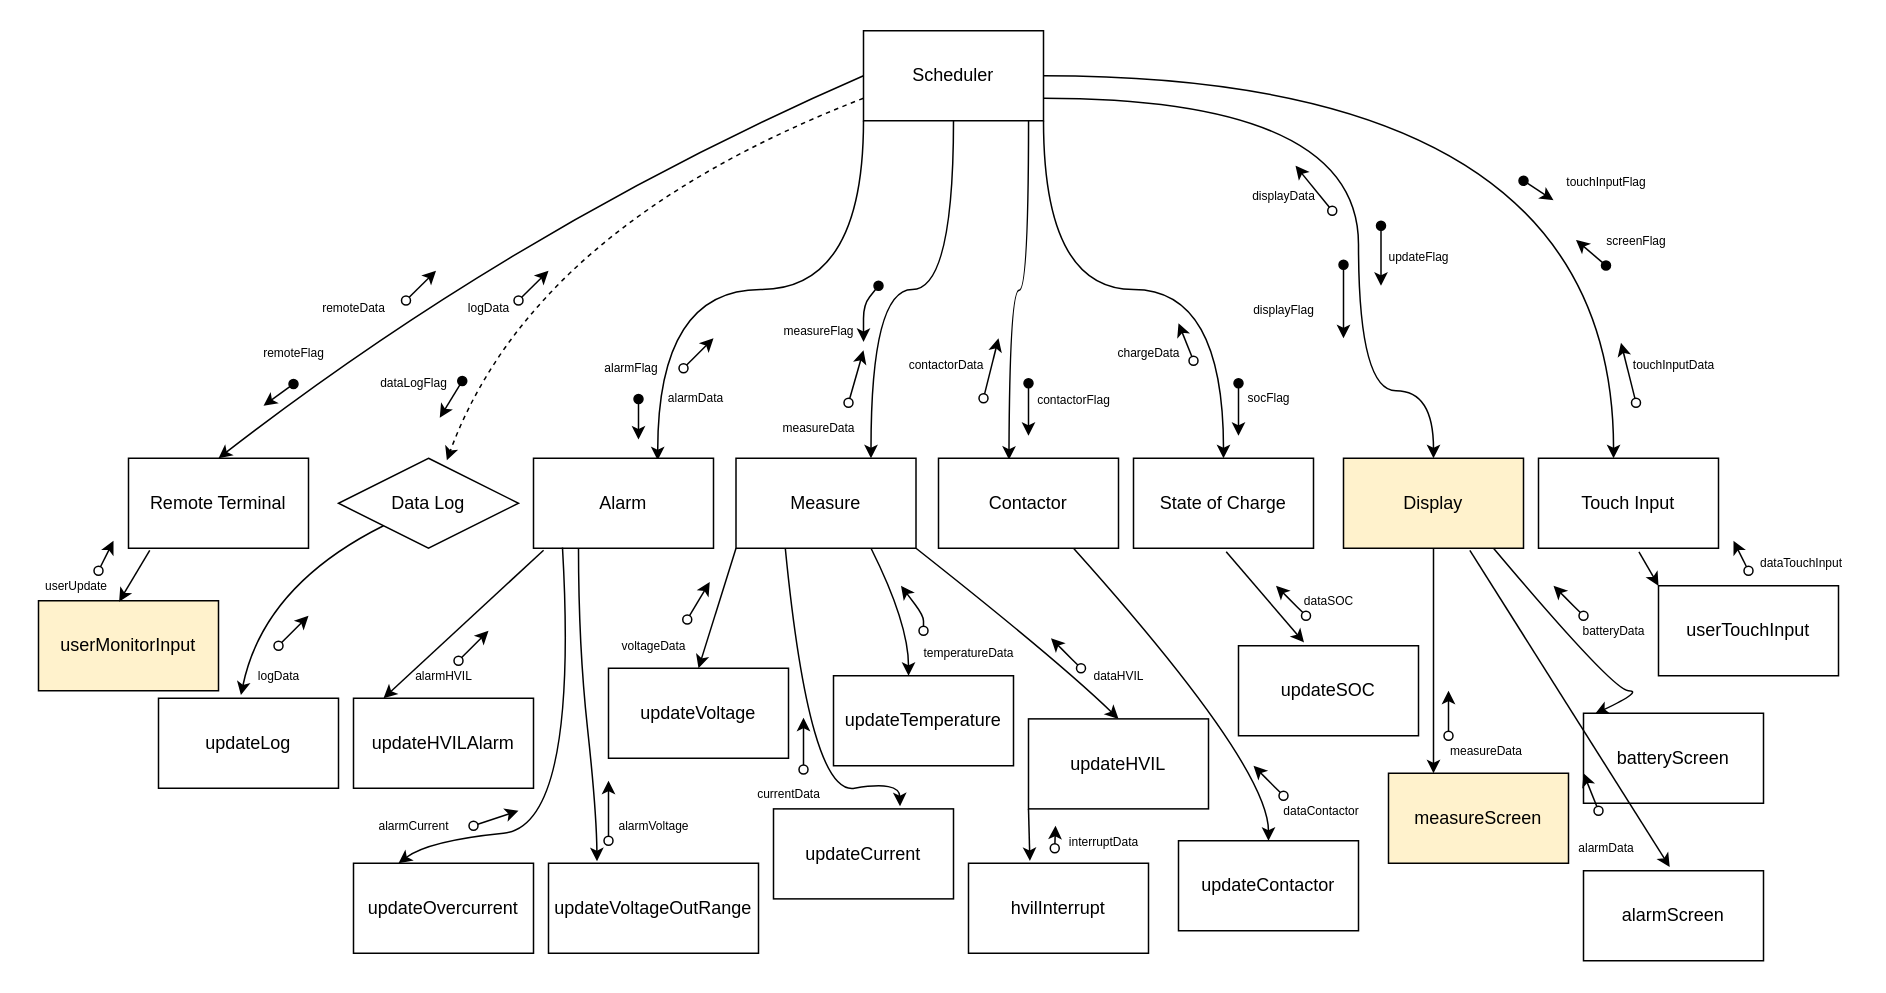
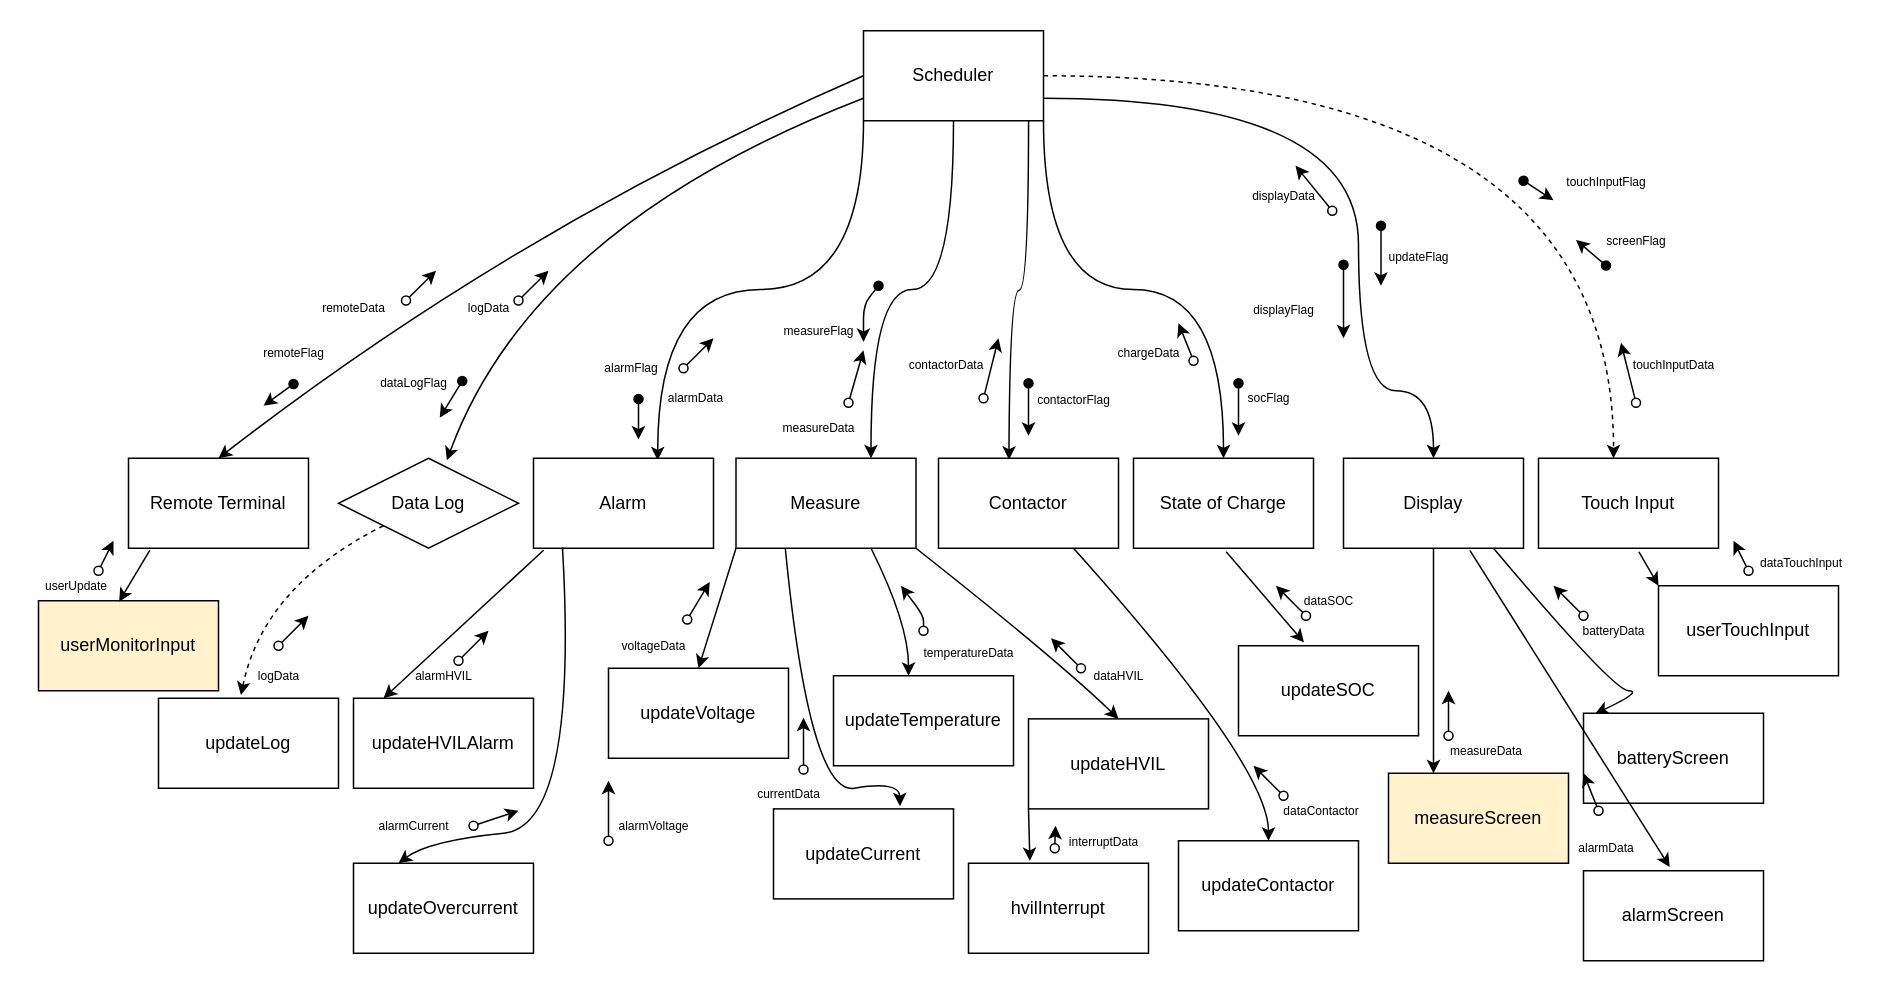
(1420, 142) -> (1420, 142)
(617, 233) -> (617, 233)
(1433, 503) -> (1433, 503)
(295, 589) -> (295, 589)
(584, 699) -> none
(653, 908) -> none
